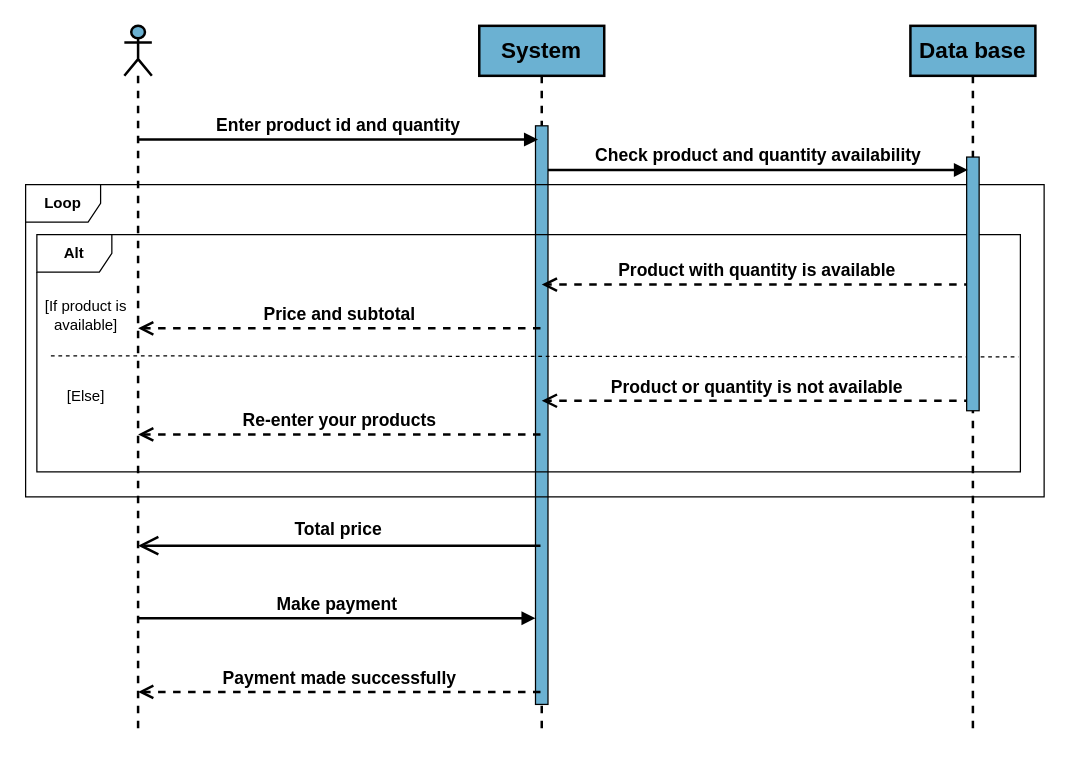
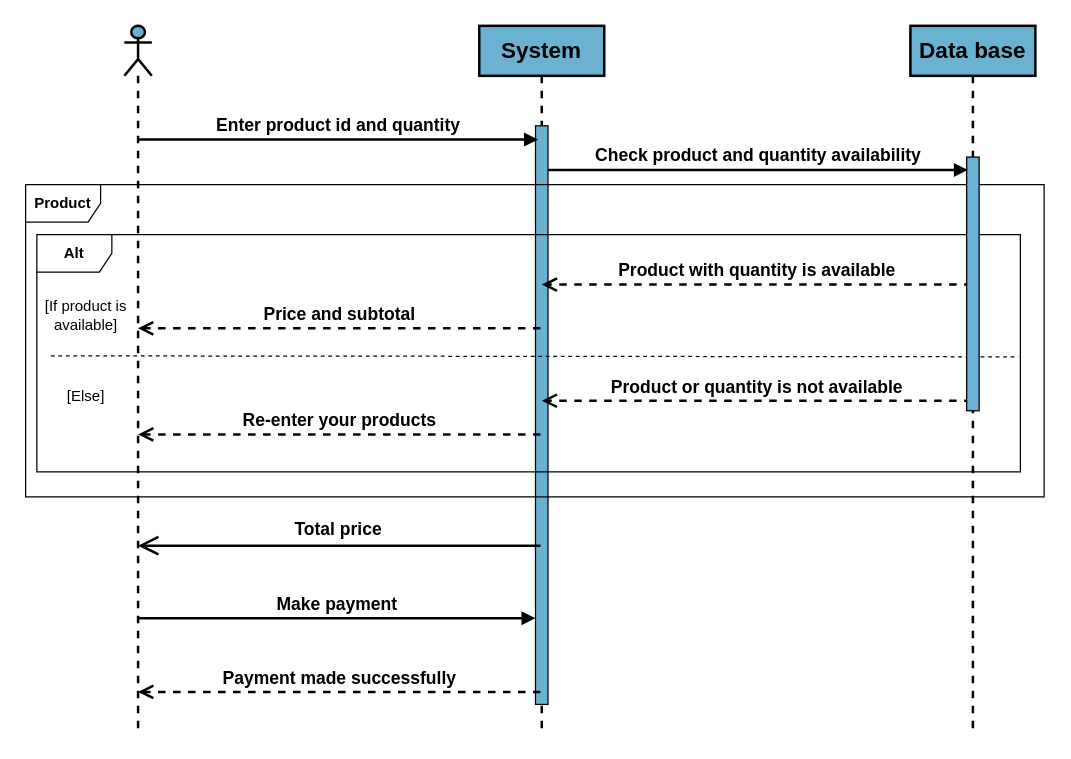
(63, 203) -> (63, 203)
